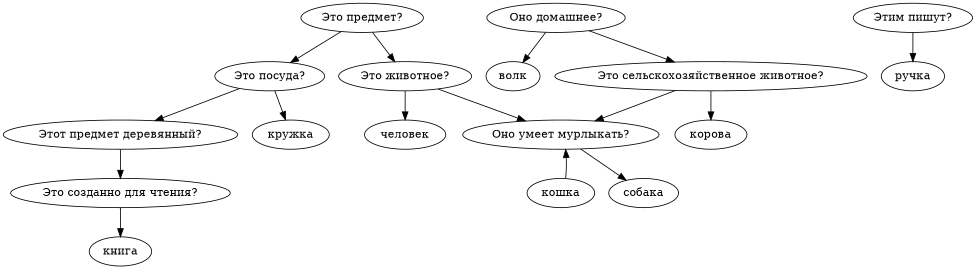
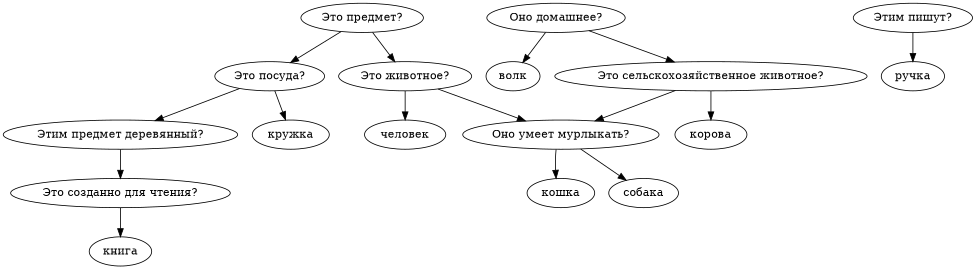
(120, 135) -> (120, 135)
(566, 168) -> (555, 160)
